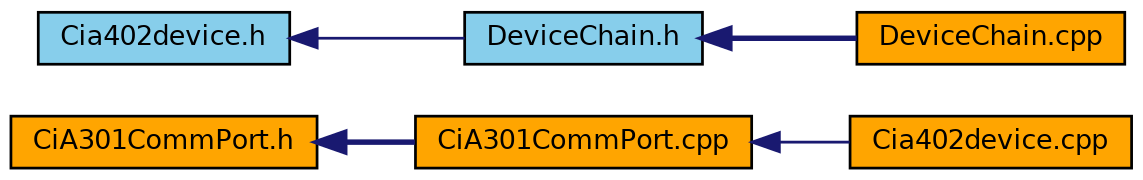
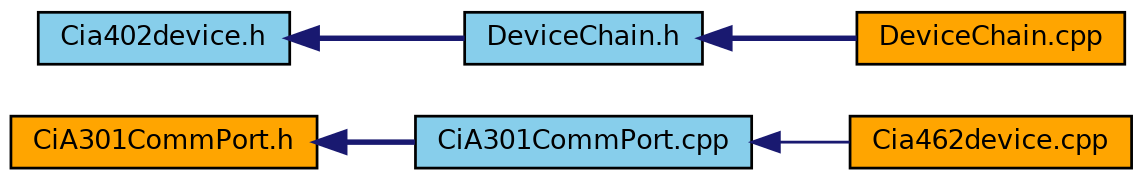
(391, 38) -> (391, 38)
(584, 142) -> (584, 142)
(991, 142) -> (991, 142)
